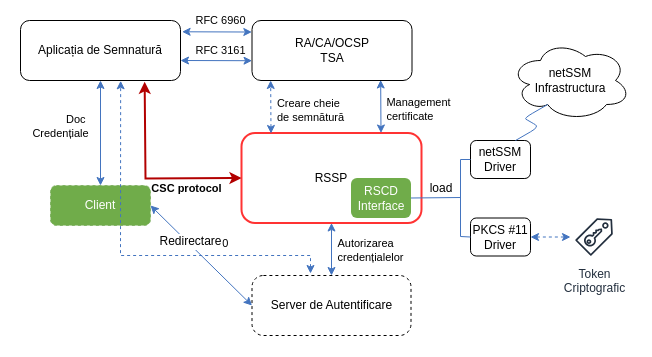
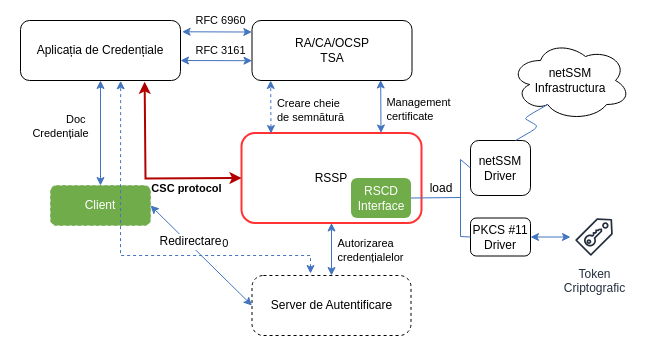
(101, 51) -> (101, 51)
(501, 160) -> (501, 168)
(550, 237) -> (550, 237)
